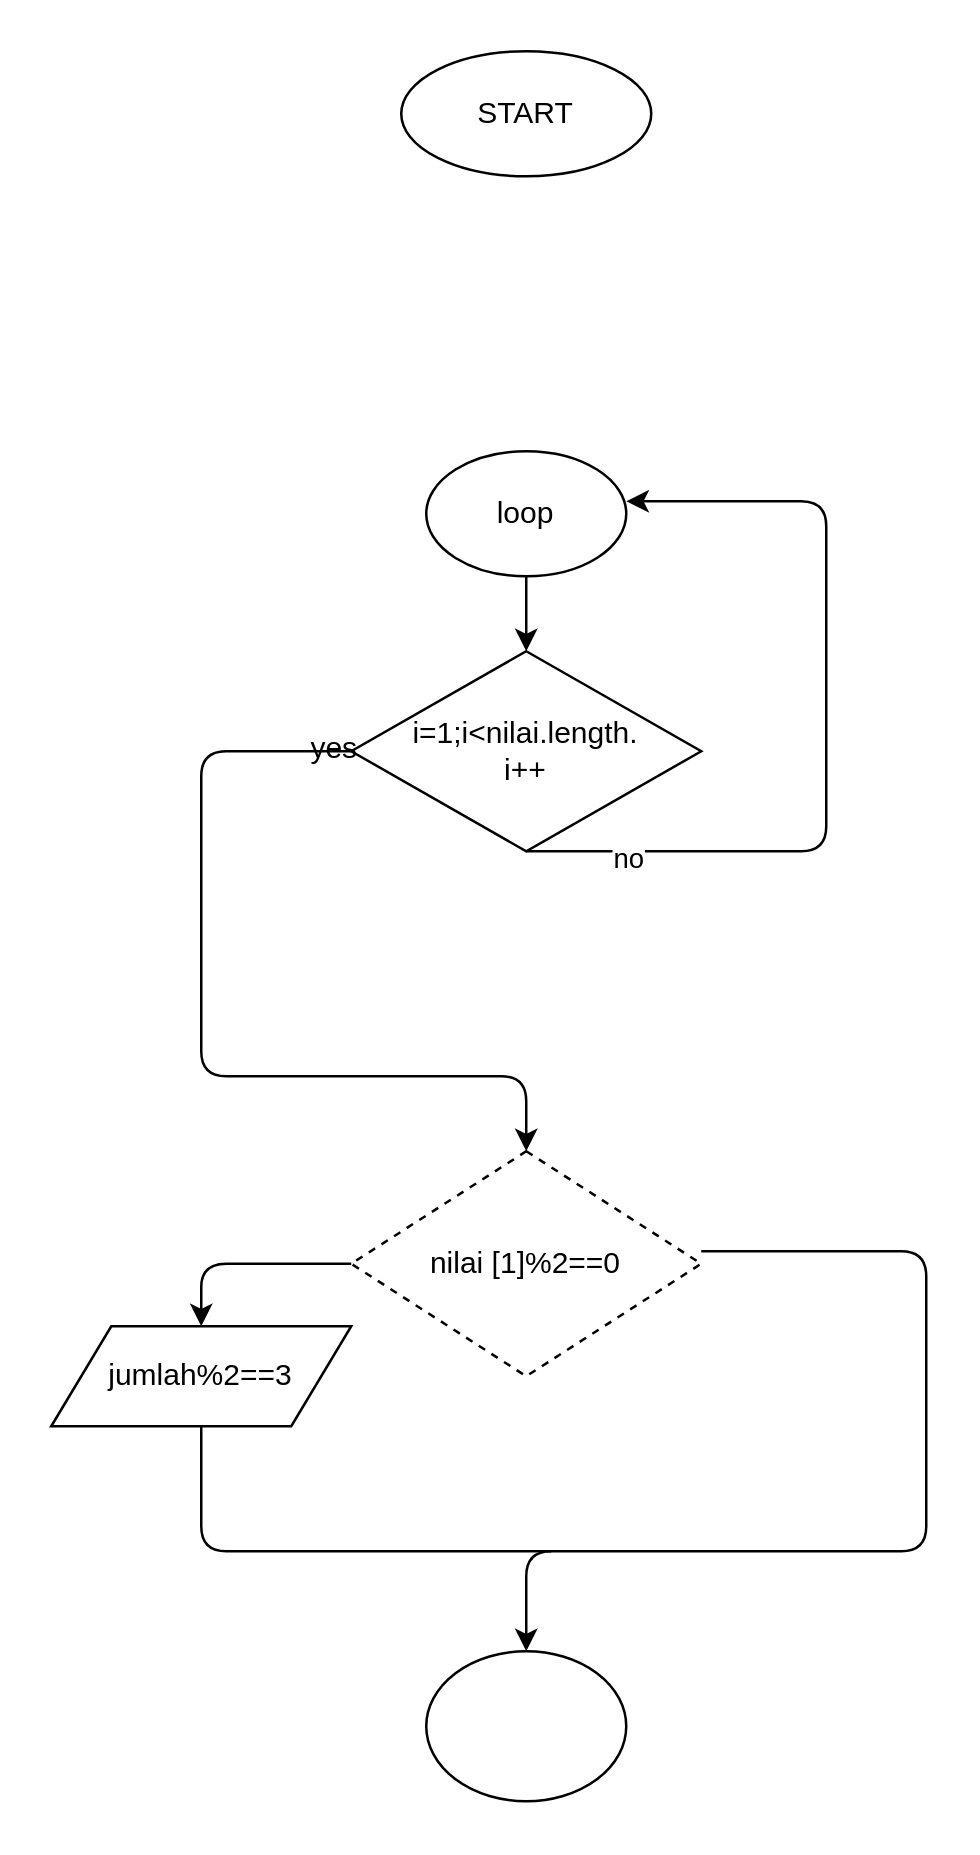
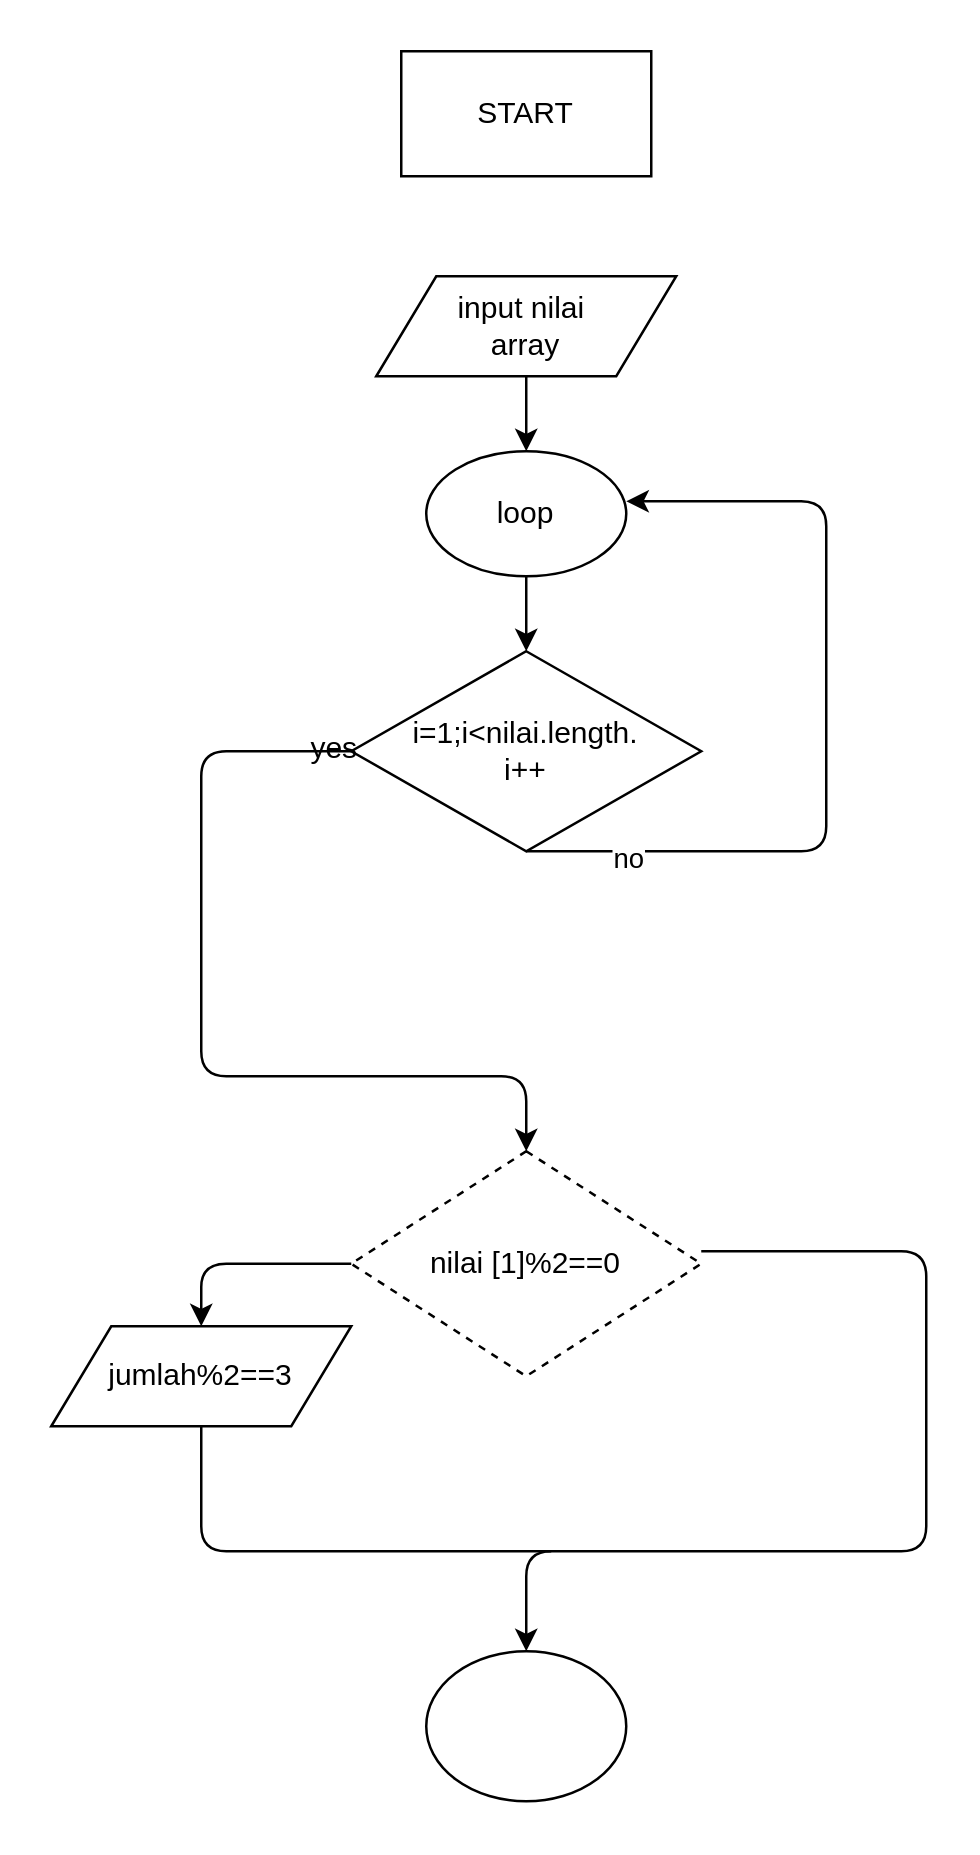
(526, 114) -> (526, 114)
none -> (526, 326)
none -> (526, 405)
